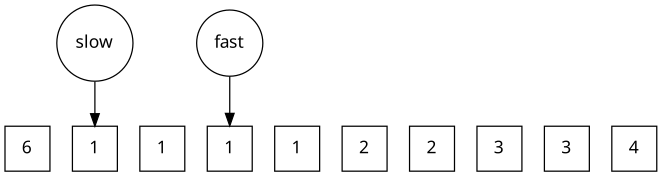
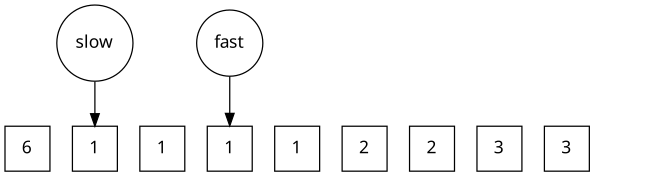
(634, 149) -> none
